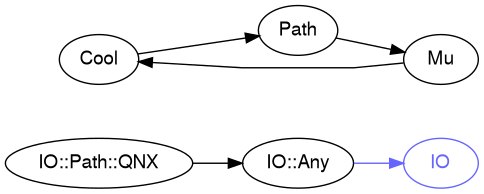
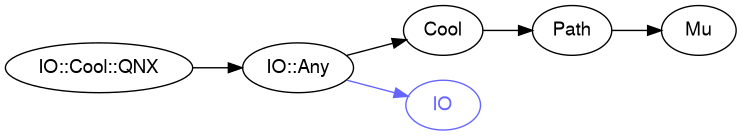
(278, 68) -> (370, 49)
(99, 163) -> (99, 68)
